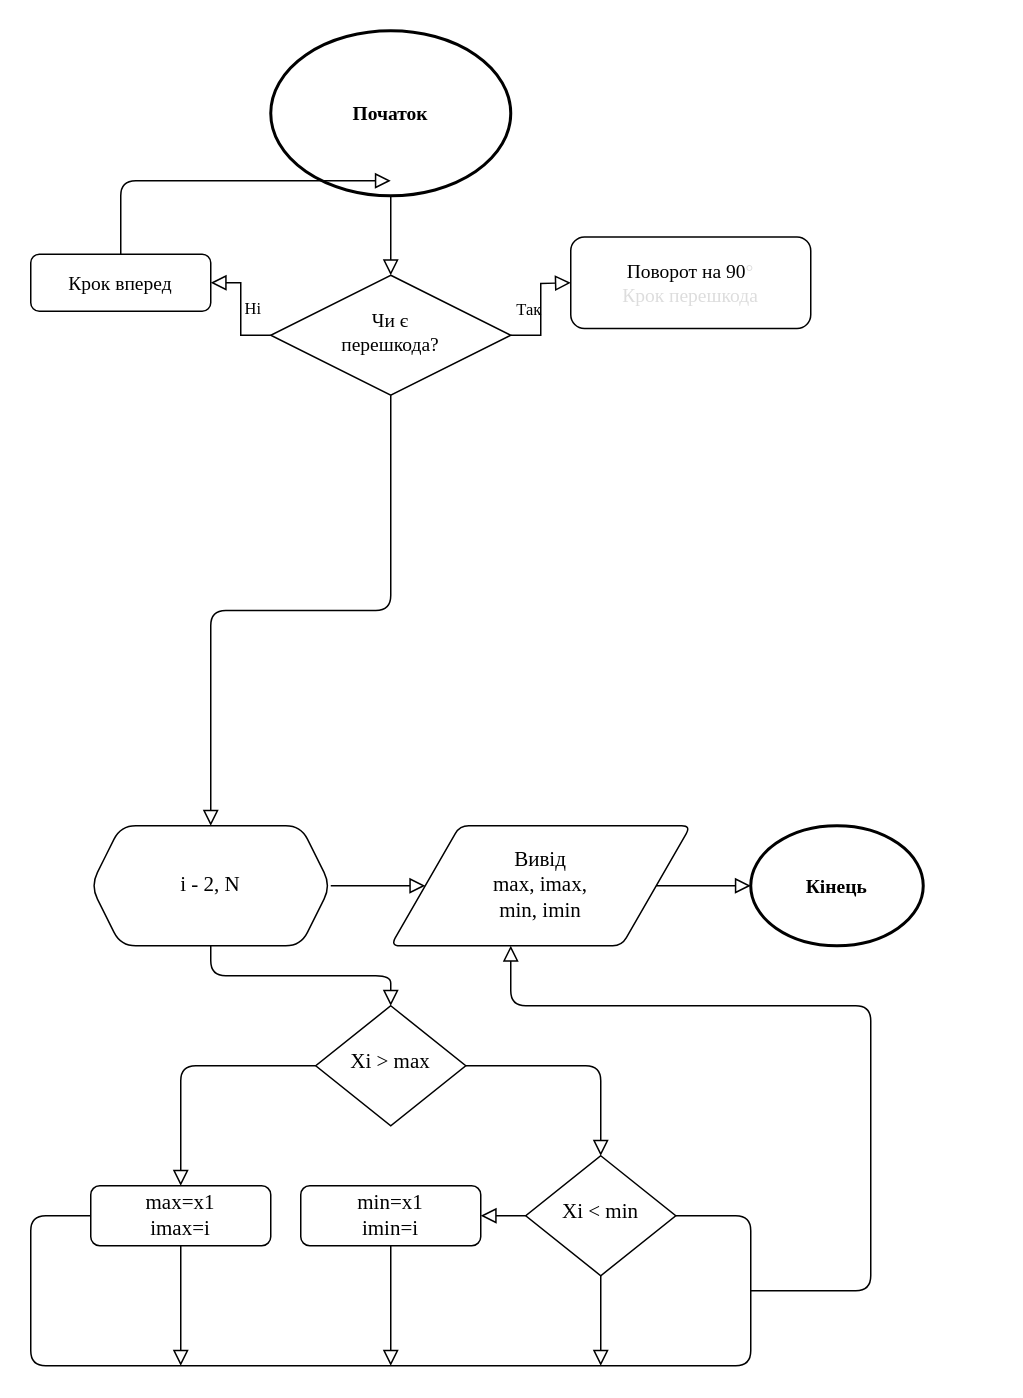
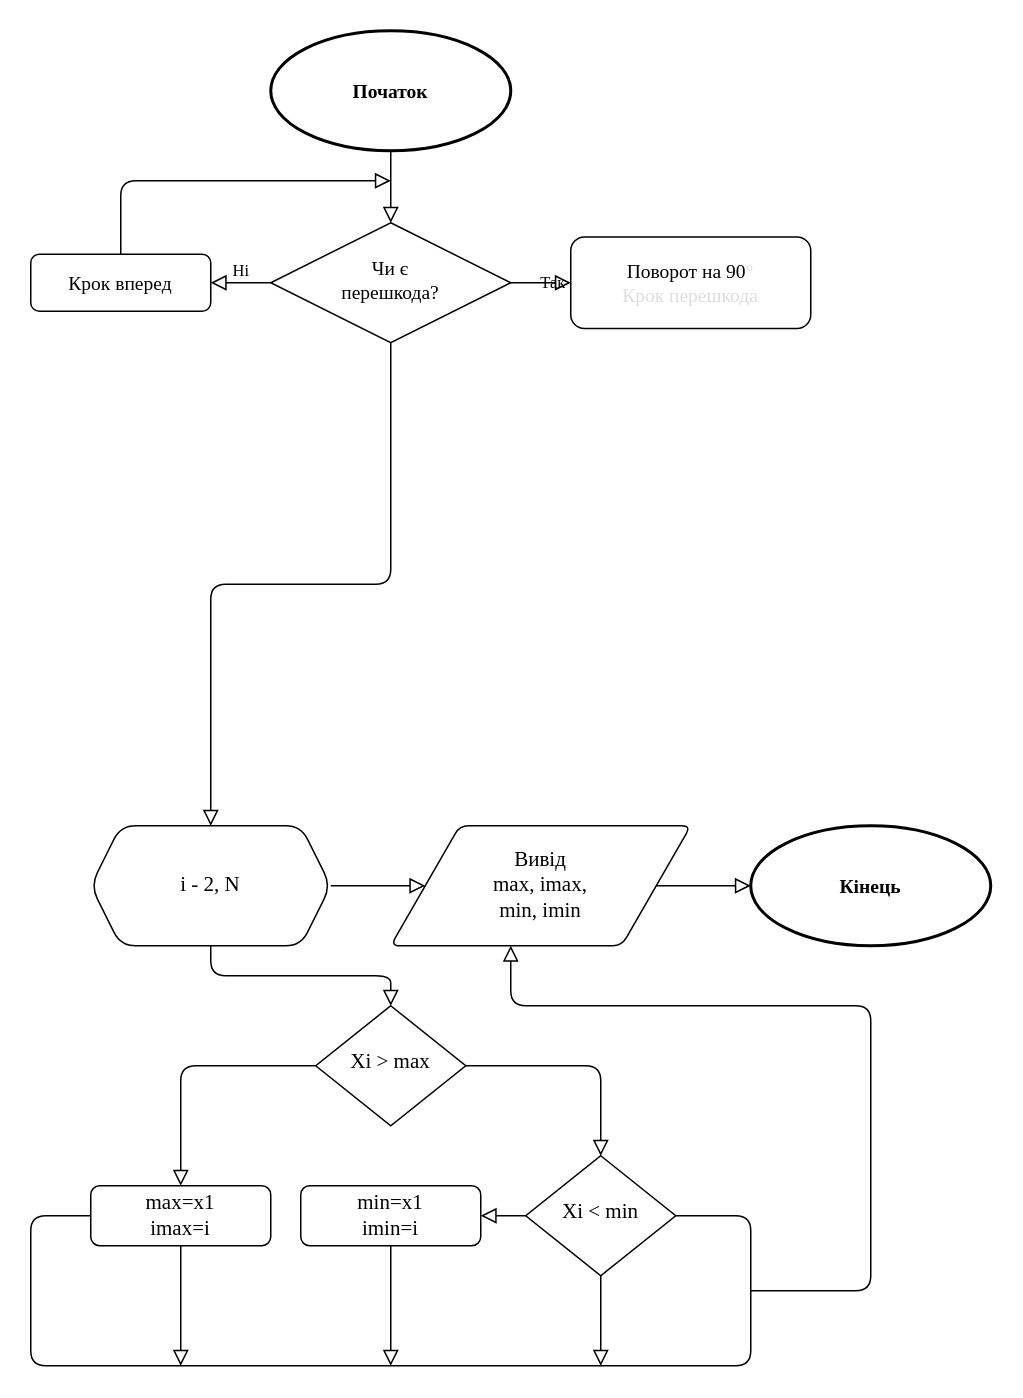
(391, 113) -> (391, 91)
(391, 335) -> (391, 283)
(837, 886) -> (871, 886)
